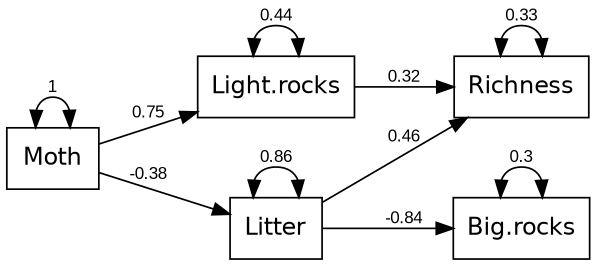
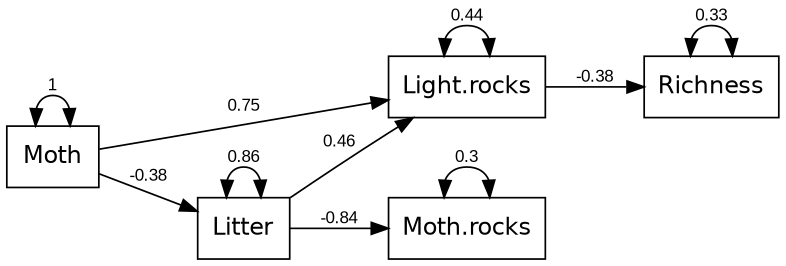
(404, 78) -> (595, 78)
(387, 164) -> (344, 162)
(521, 228) -> (467, 228)
